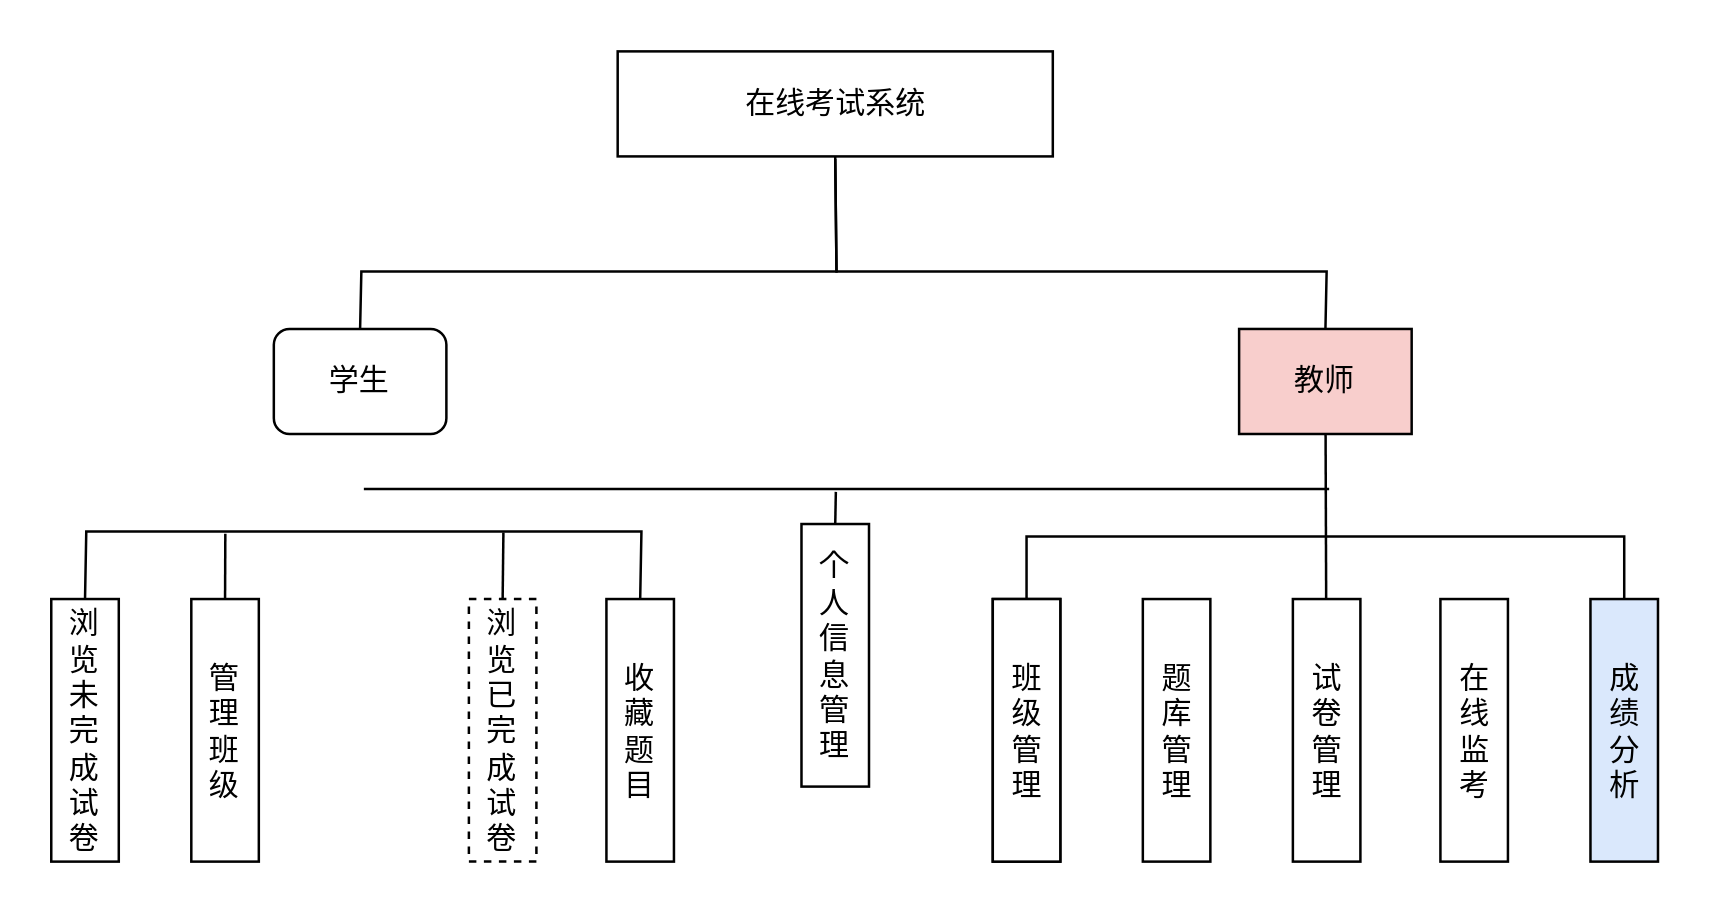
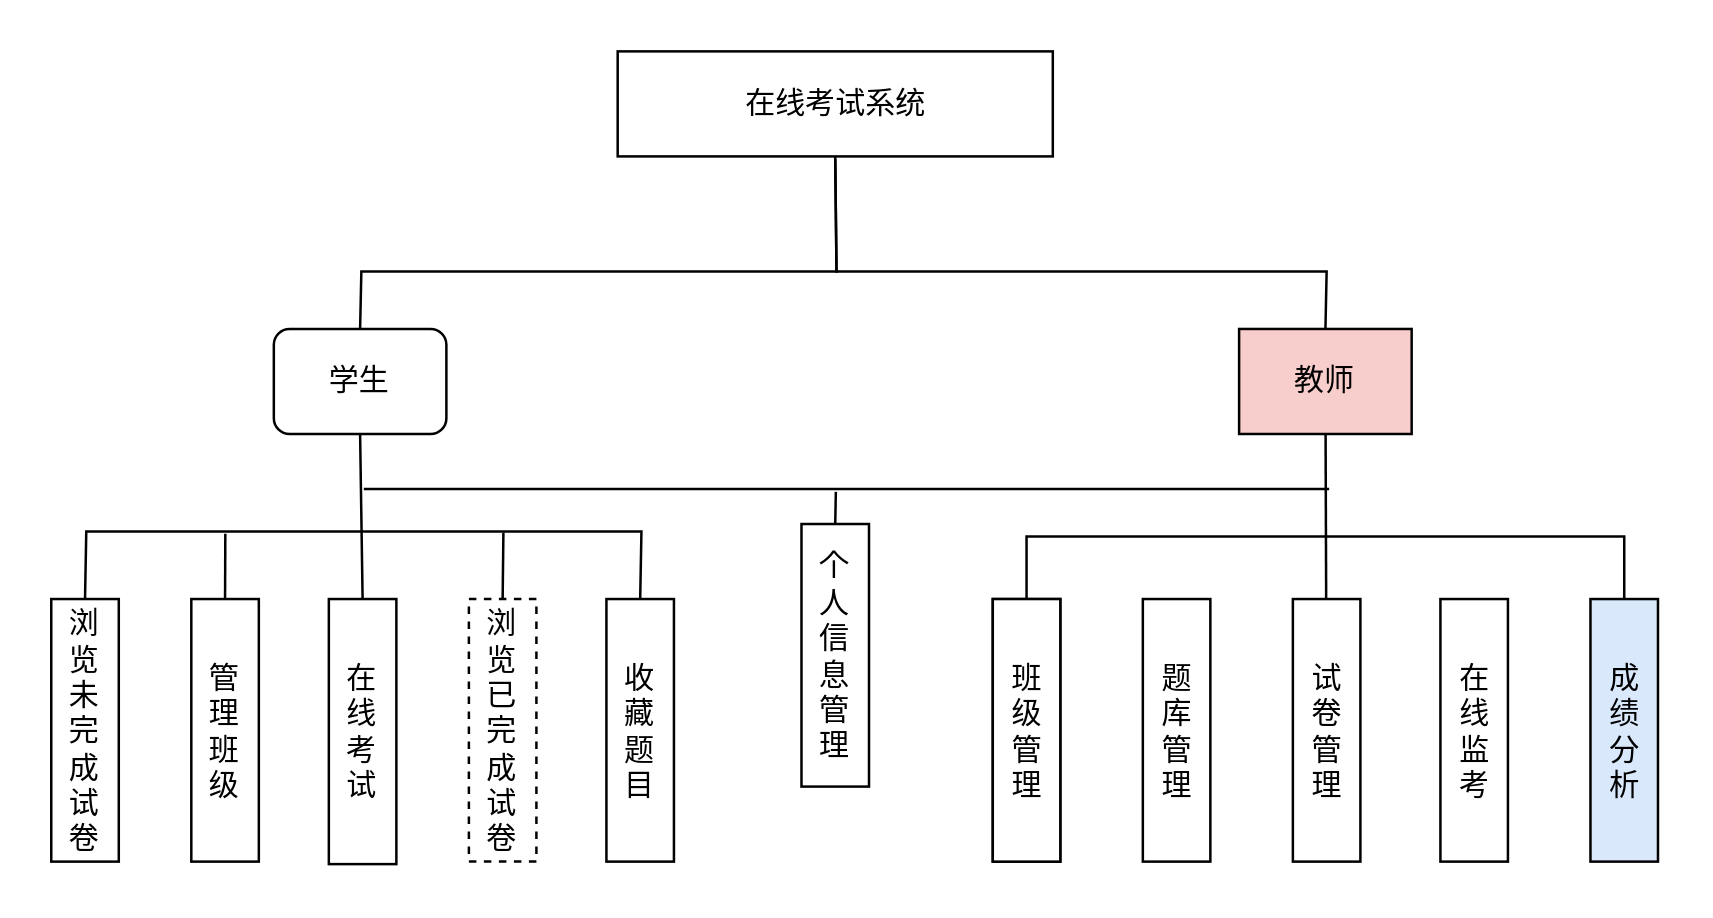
none -> (361, 480)
none -> (363, 731)
